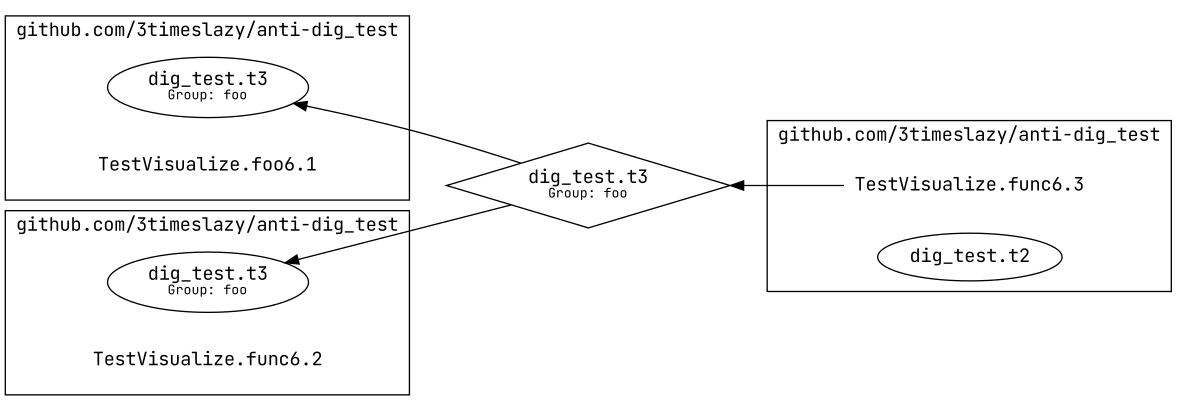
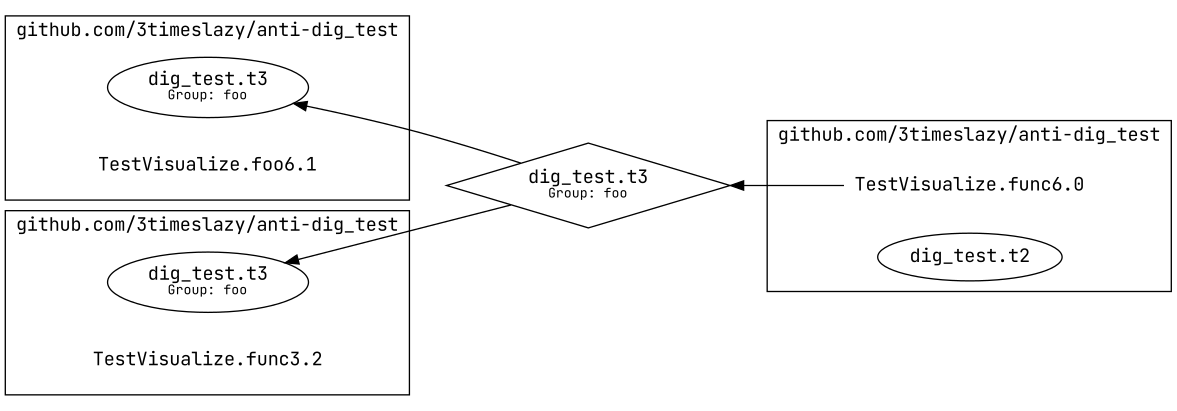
(970, 186) -> (970, 186)
(208, 360) -> (208, 360)
